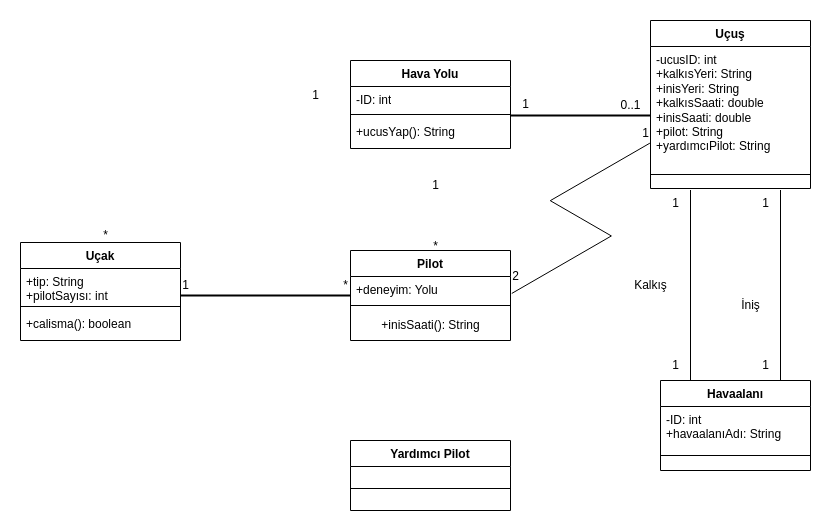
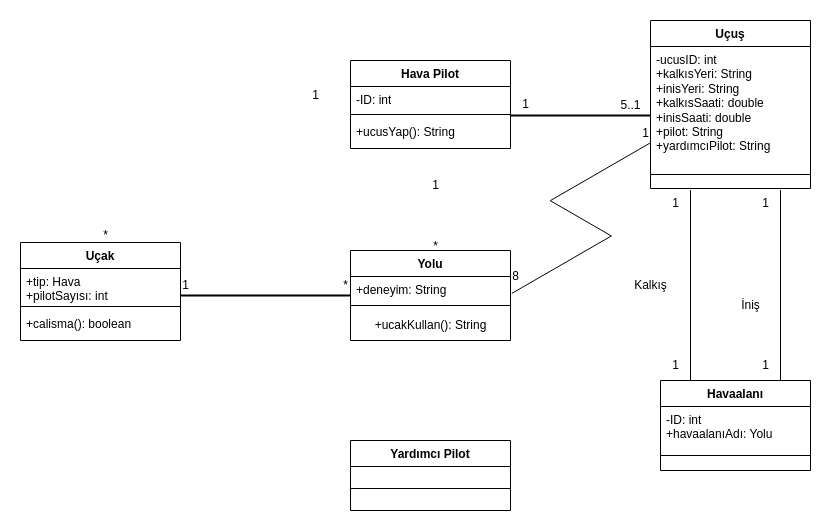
(431, 75) -> (431, 75)
(631, 106) -> (631, 106)
(431, 265) -> (431, 265)
(516, 277) -> (516, 277)
(76, 290) -> (76, 290)
(397, 291) -> (404, 291)
(431, 326) -> (431, 326)
(731, 428) -> (724, 428)
